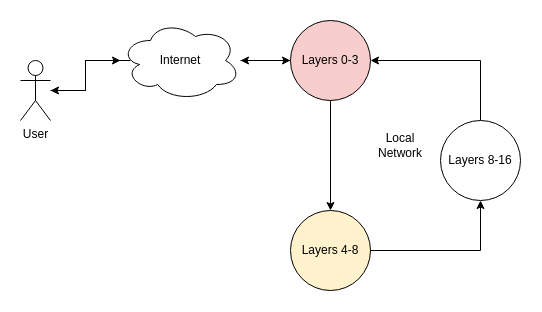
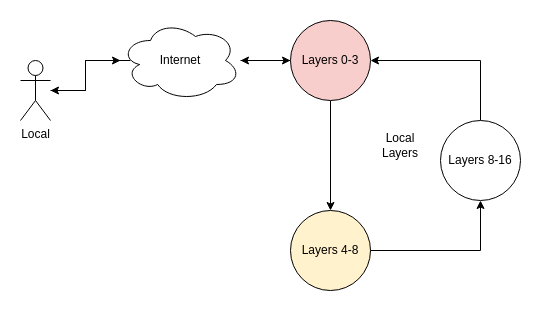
(36, 135) -> (36, 135)
(401, 146) -> (401, 146)
